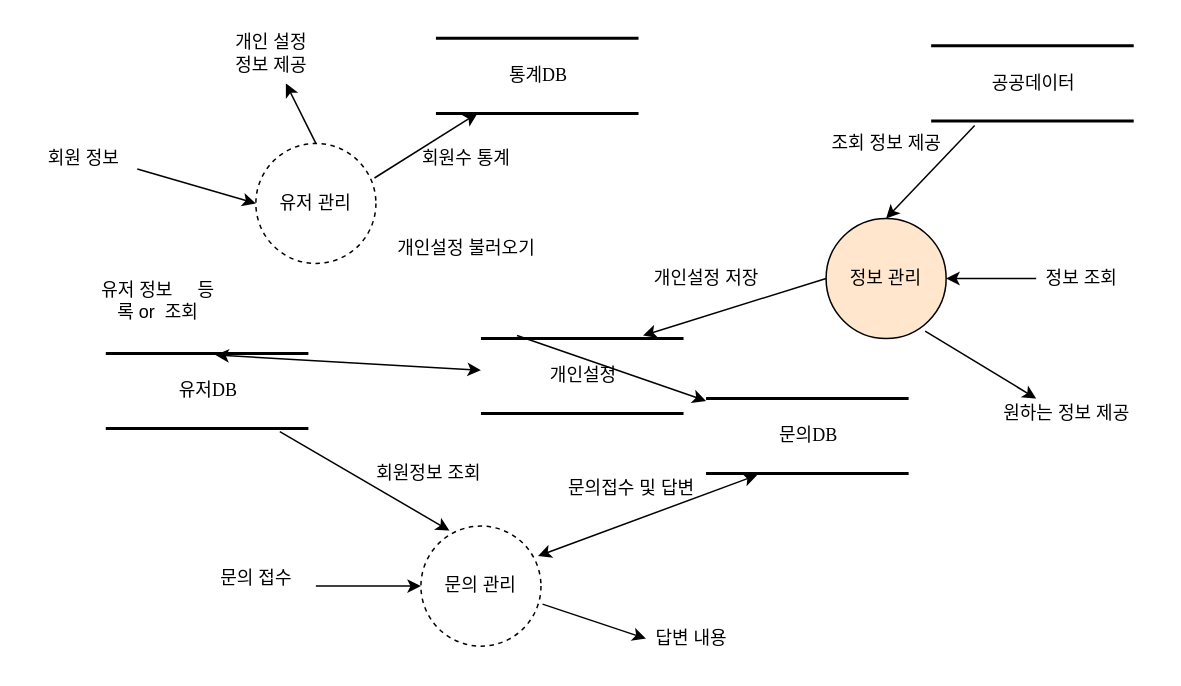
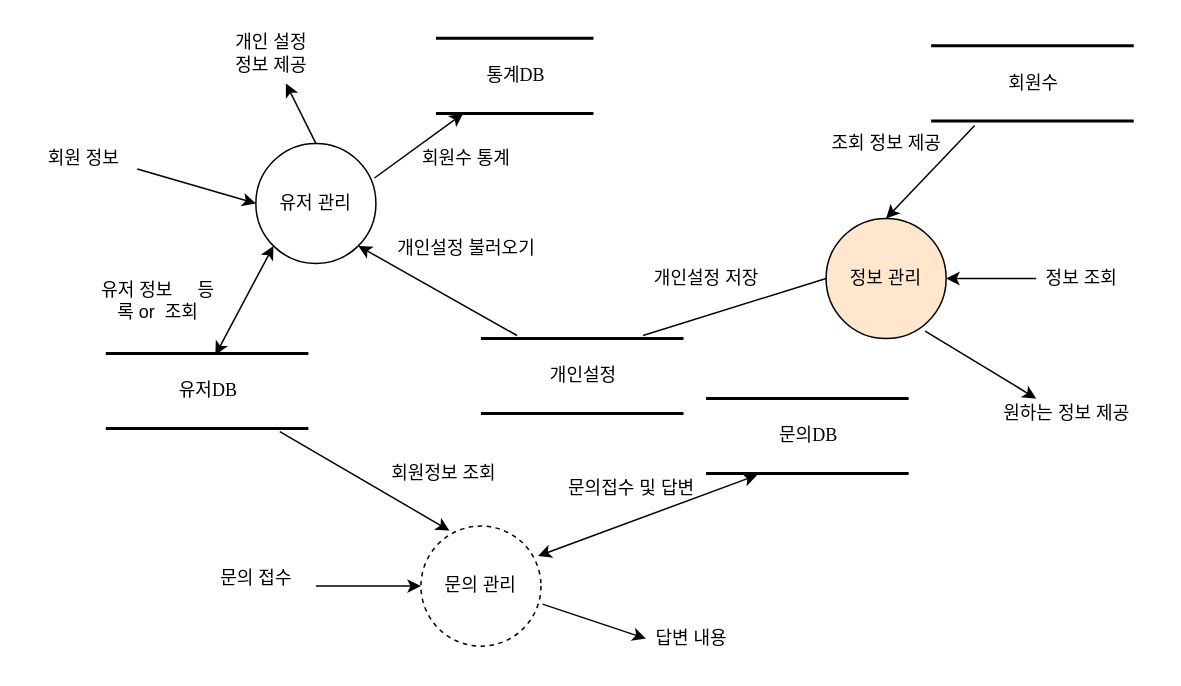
(537, 76) -> (515, 76)
(1034, 83) -> (1034, 83)
(316, 203) -> (316, 203)
(654, 332) -> (649, 333)
(383, 364) -> (244, 300)
(614, 369) -> (442, 293)
(428, 473) -> (443, 473)
